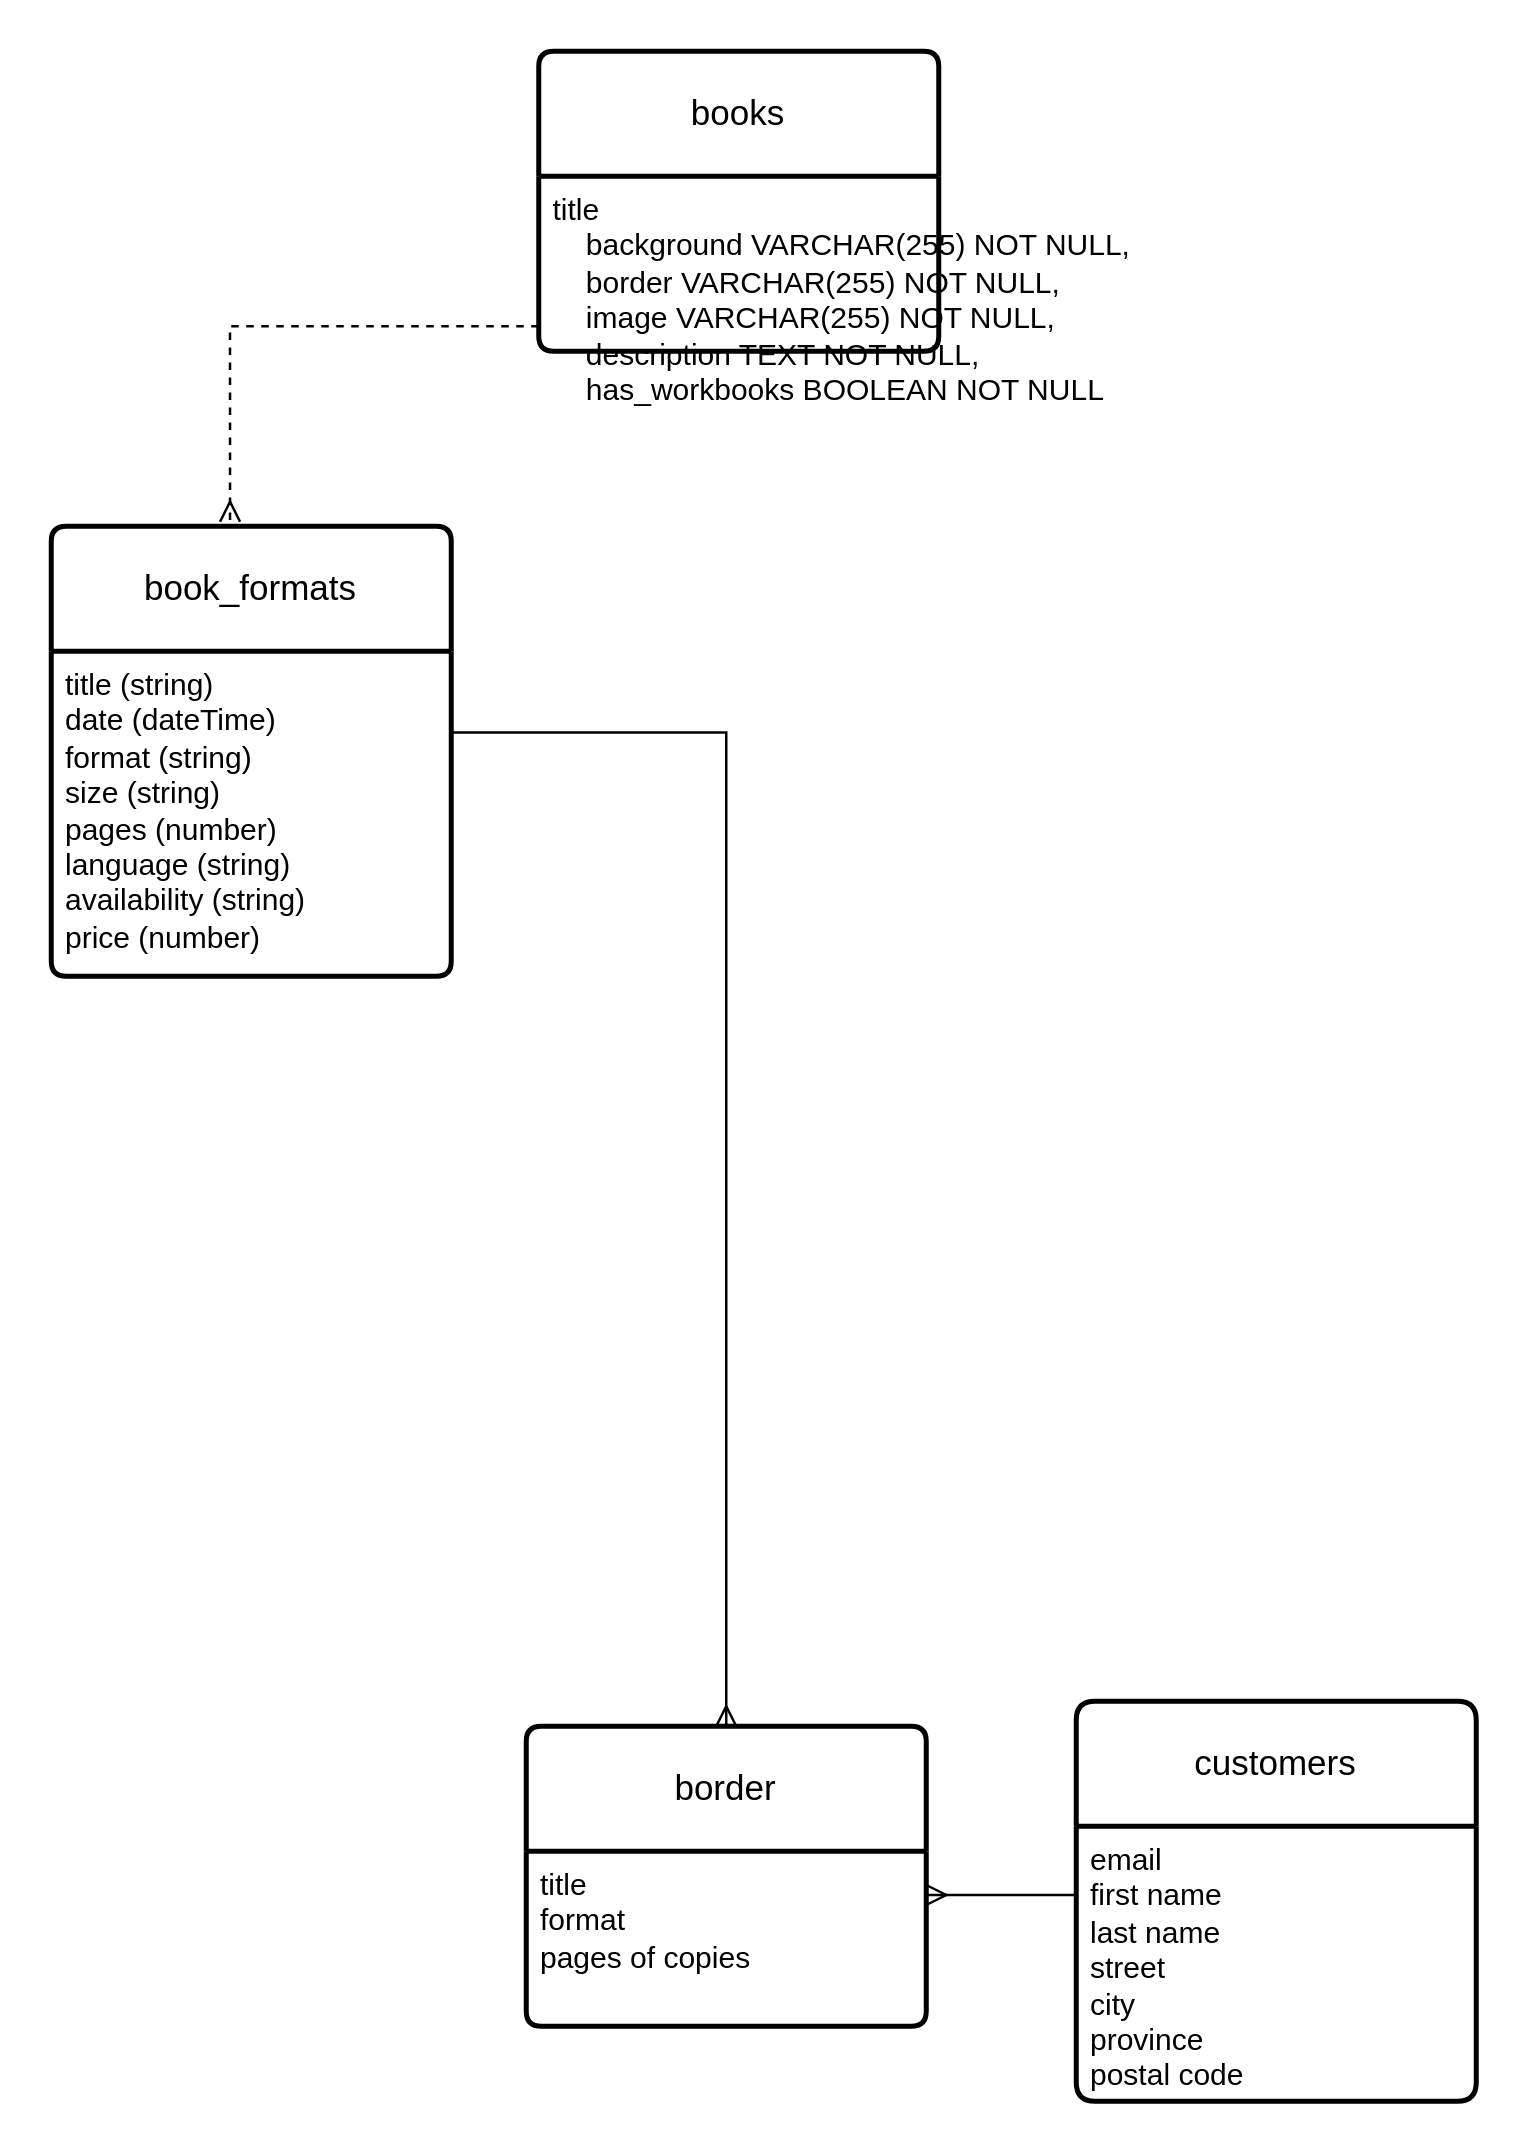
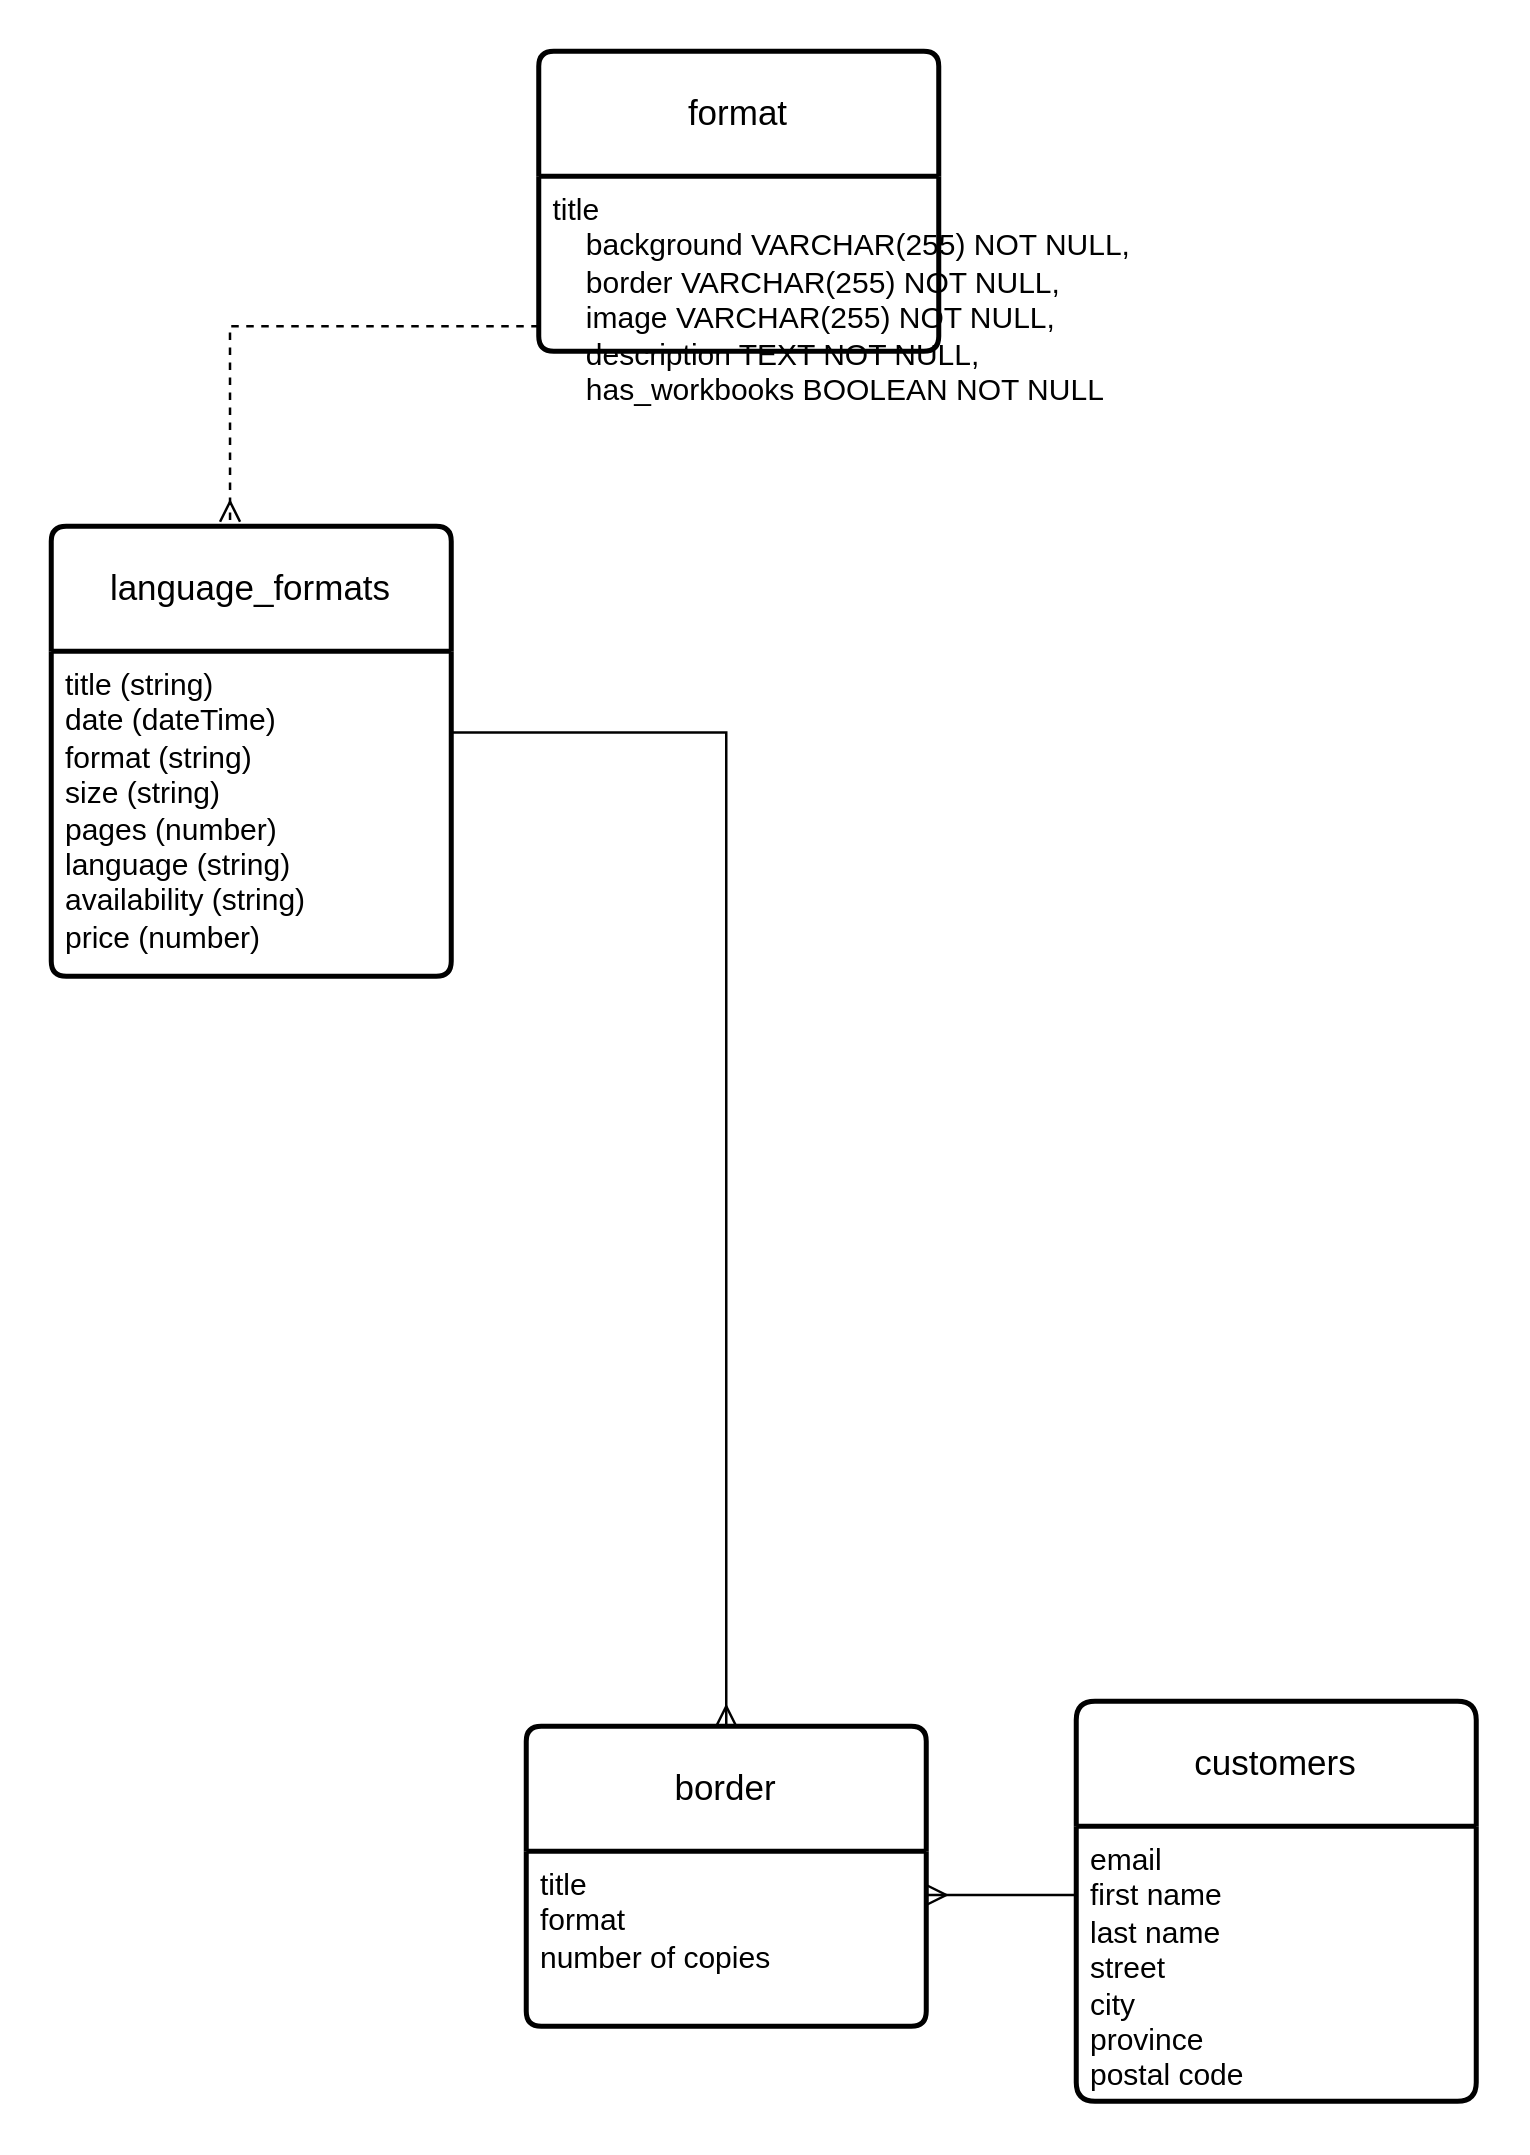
(739, 114) -> (739, 114)
(251, 589) -> (251, 589)
(656, 1923) -> (664, 1923)
